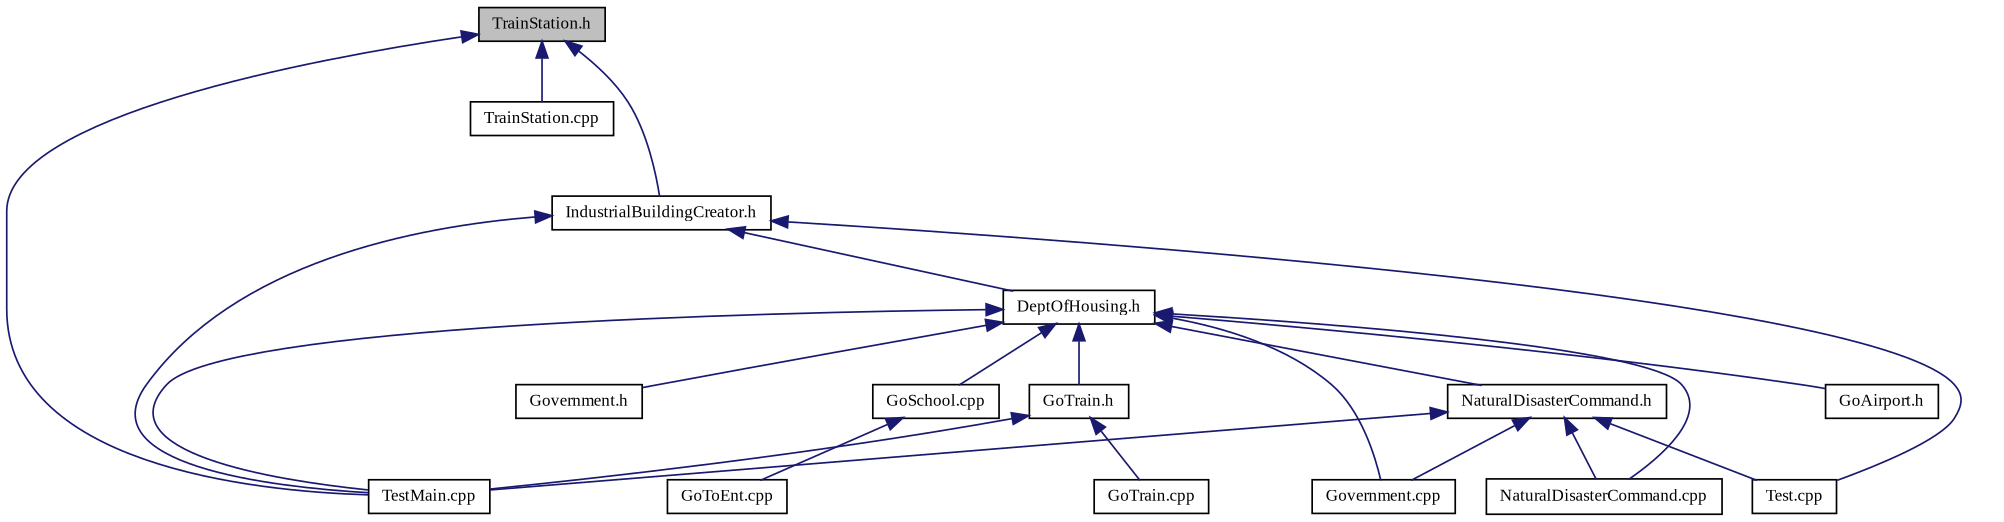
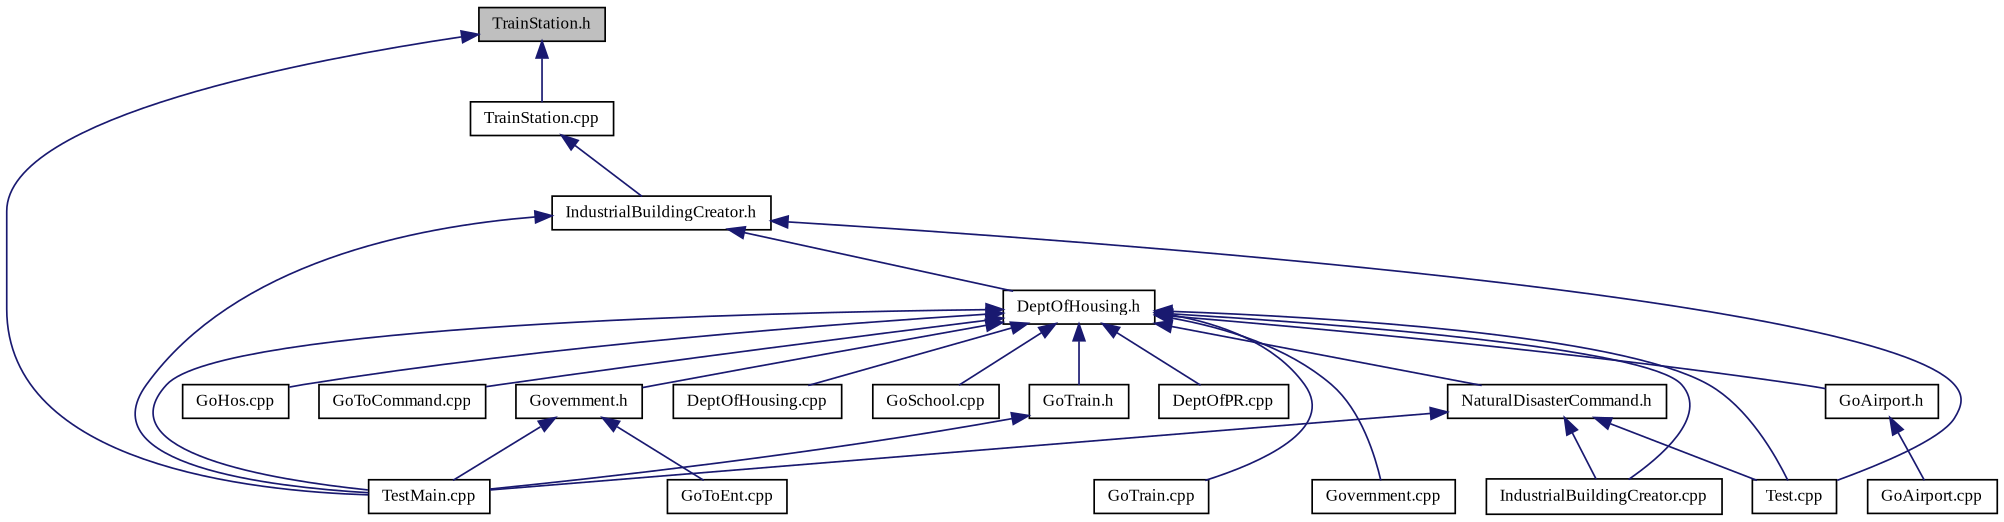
(635, 115) -> (609, 171)
none -> (1506, 336)
none -> (236, 401)
none -> (402, 401)
none -> (758, 401)
none -> (1224, 401)
(824, 452) -> (660, 454)
(1463, 453) -> none
none -> (497, 454)
(1121, 456) -> (1306, 388)
(1604, 497) -> (1604, 497)
none -> (1932, 497)
